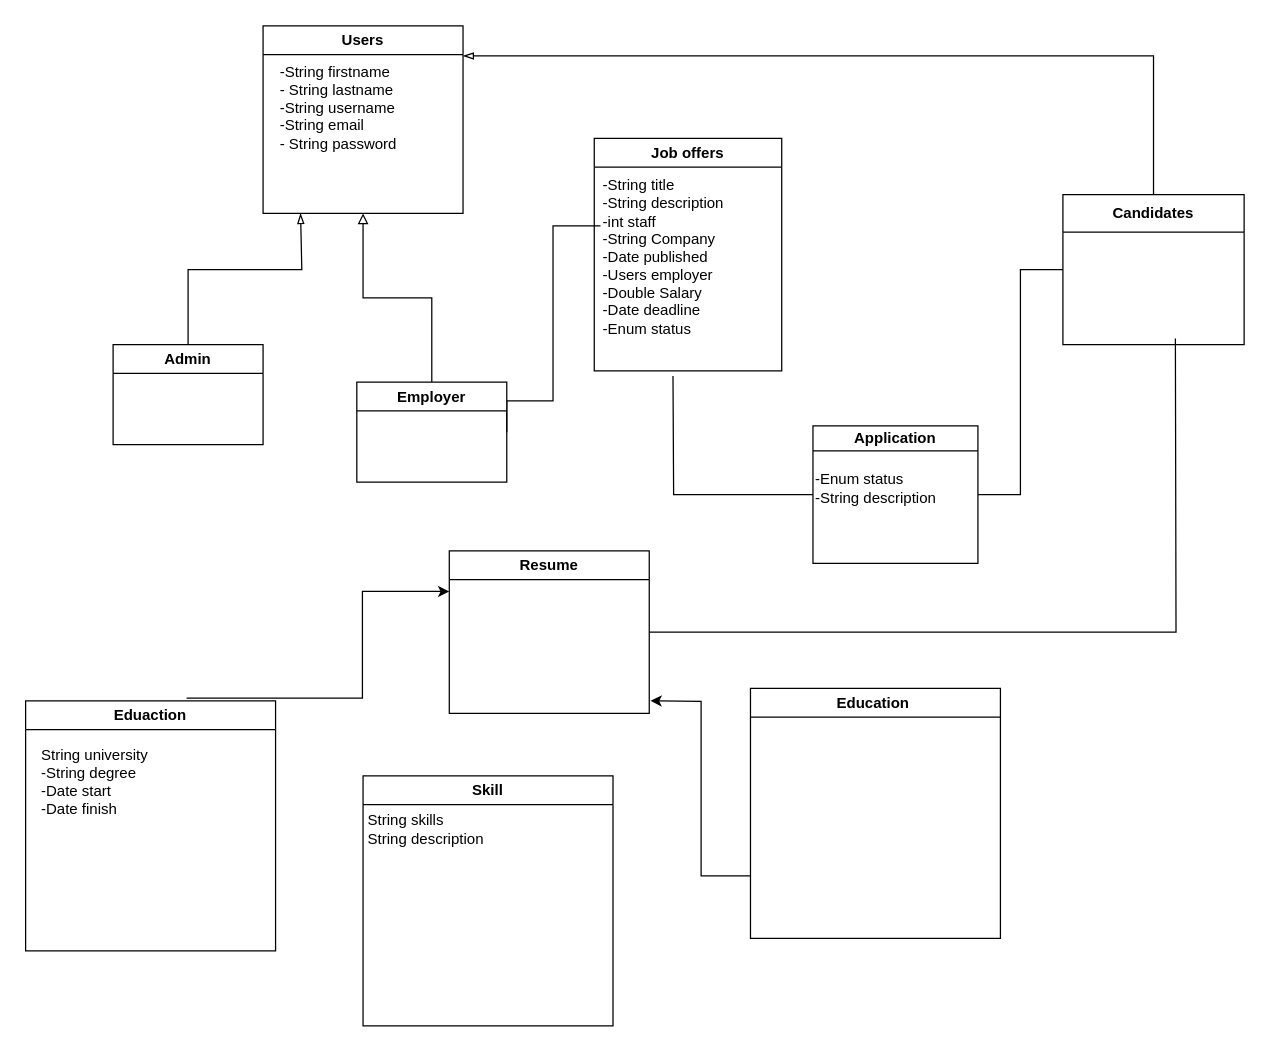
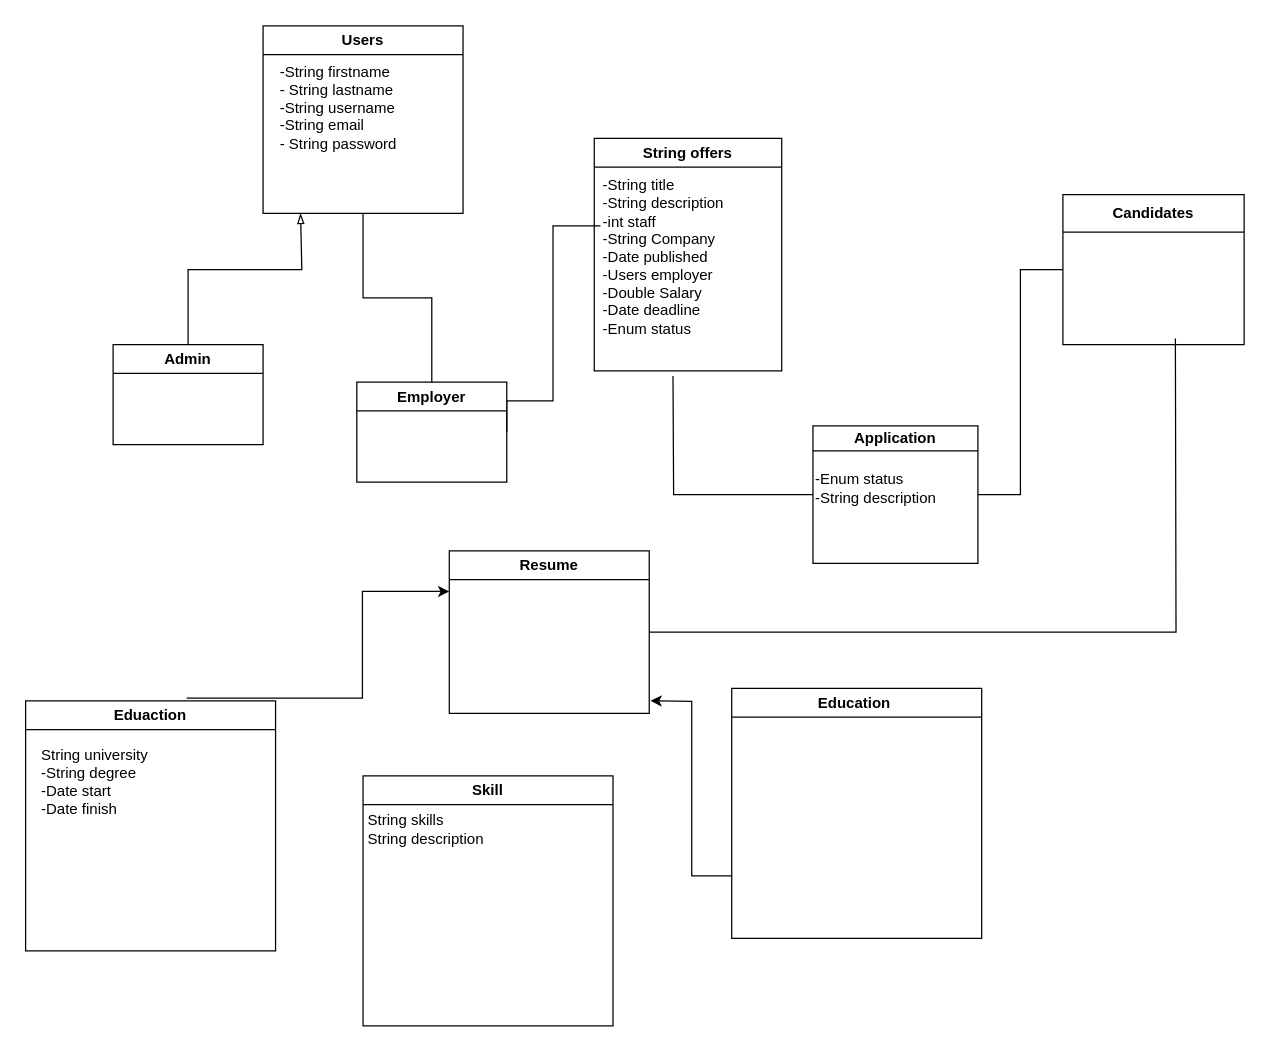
(883, 56) -> none
(688, 153) -> (688, 153)
(363, 224) -> (363, 221)
(876, 813) -> (857, 813)
